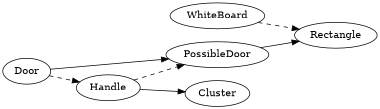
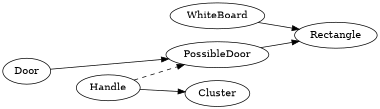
(275, 25) -> (275, 25)
(61, 78) -> none
